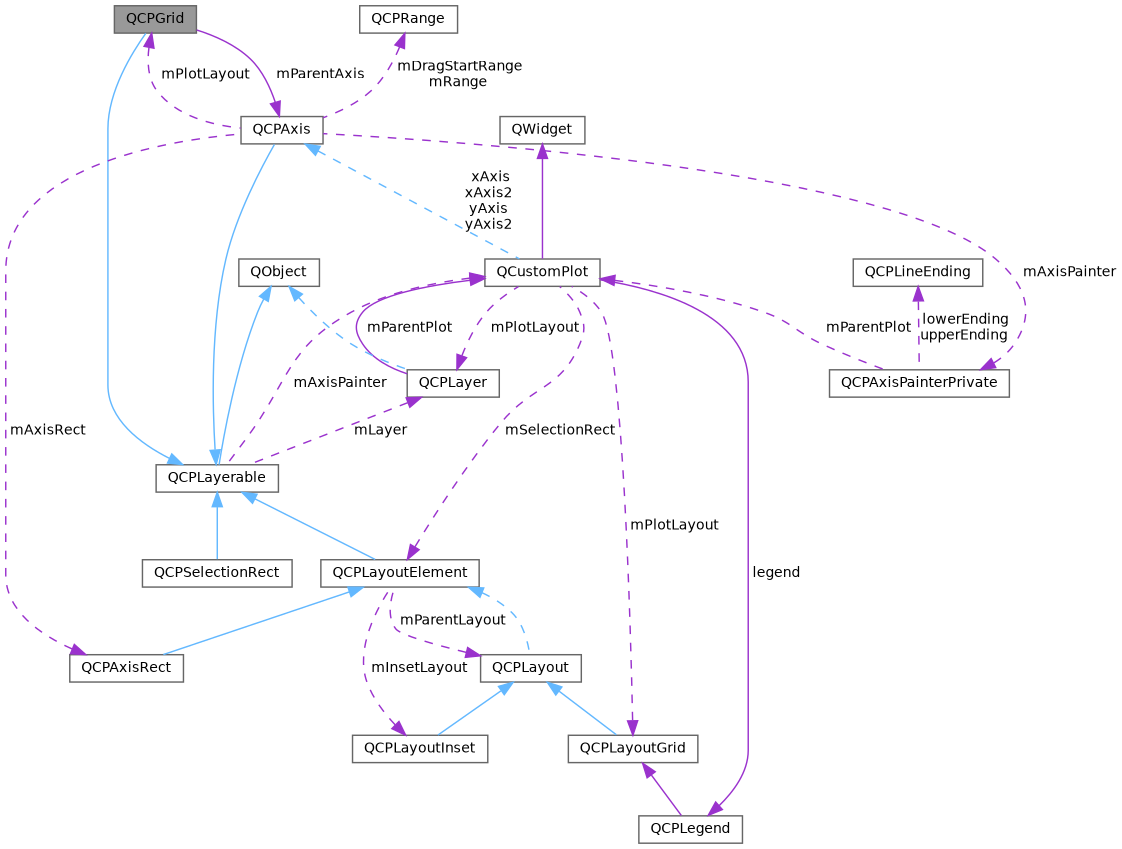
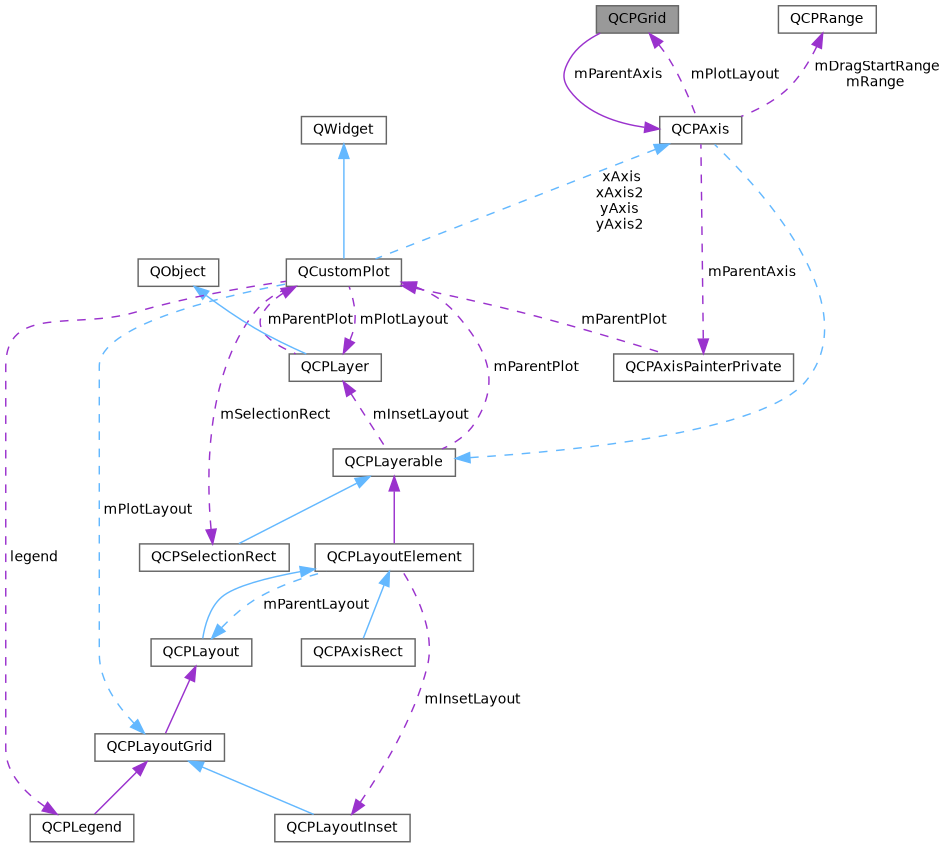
(542, 209) -> (344, 209)
(108, 255) -> none
(918, 273) -> none
(1068, 273) -> (750, 273)
(220, 292) -> (776, 402)
(358, 319) -> (260, 321)
(6, 328) -> none
(348, 342) -> (240, 319)
(236, 380) -> none
(338, 383) -> (535, 368)
(511, 413) -> (218, 394)
(378, 431) -> (419, 415)
(624, 496) -> (99, 444)
(748, 501) -> (6, 439)
(315, 529) -> (394, 517)
(515, 616) -> (238, 588)
(410, 636) -> (270, 592)
(469, 713) -> (258, 791)
(588, 713) -> (178, 706)
